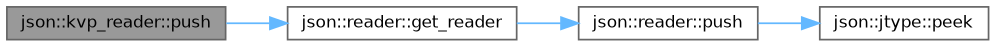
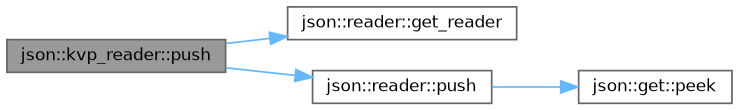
(539, 23) -> (261, 72)
(904, 23) -> (655, 87)
